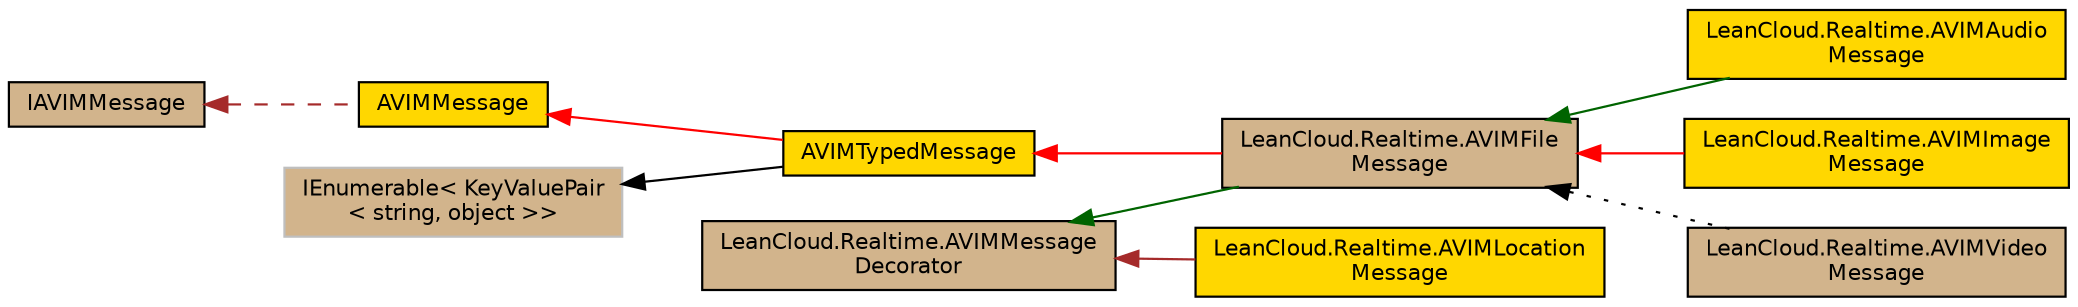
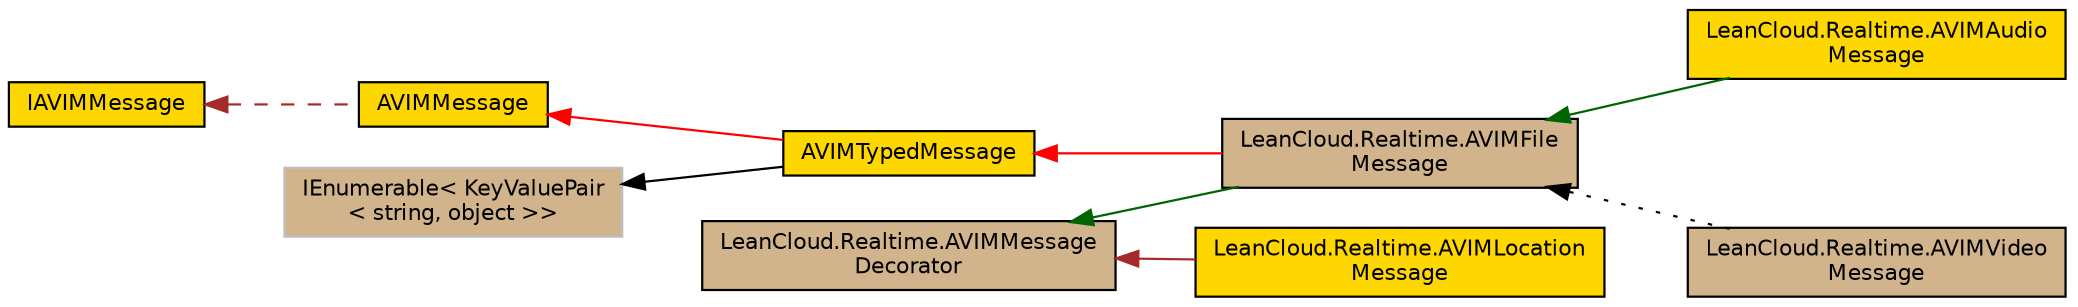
(107, 104) -> (107, 104)
(1877, 153) -> none
